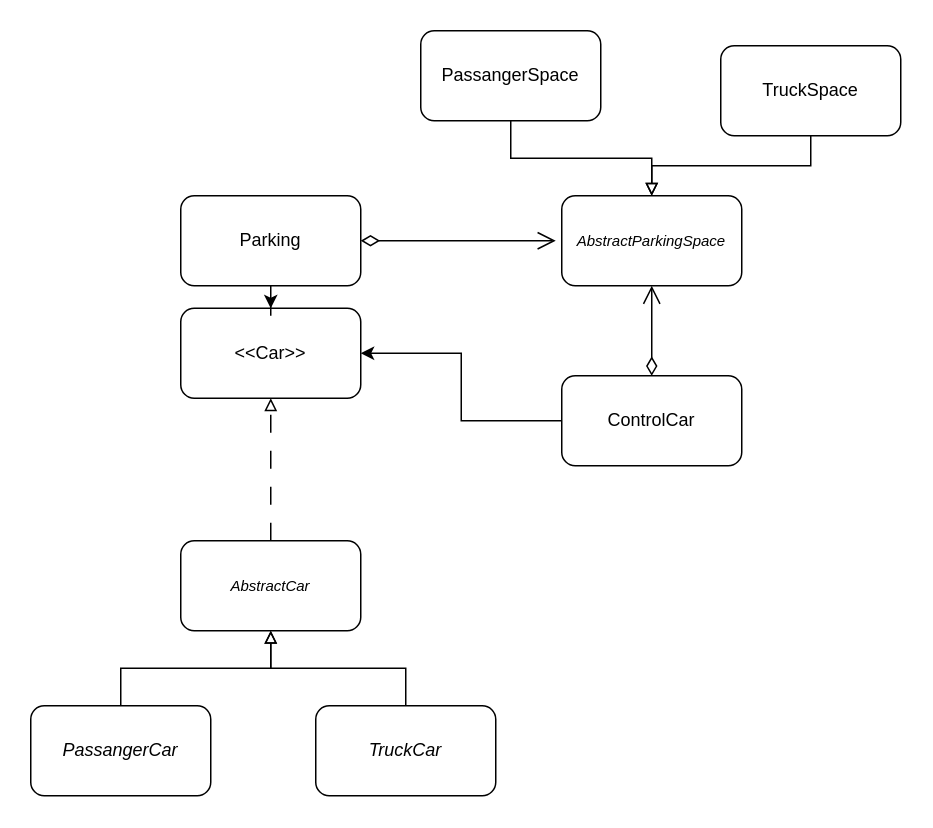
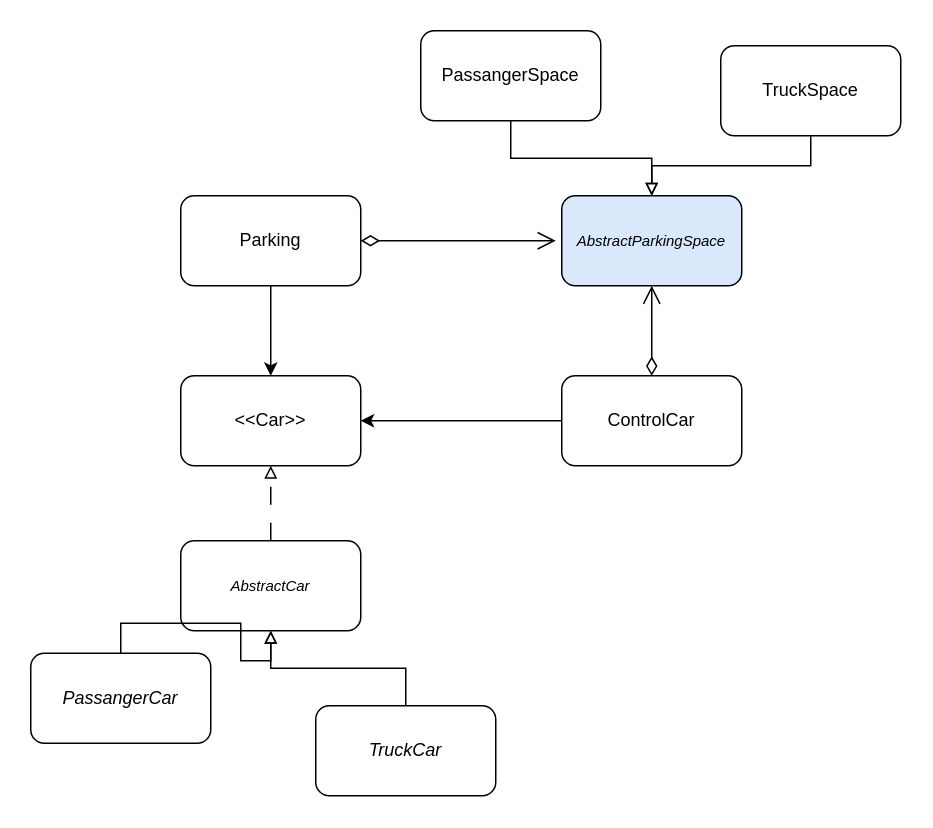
(652, 241) -> (652, 241)
(271, 353) -> (271, 421)
(121, 751) -> (121, 698)
